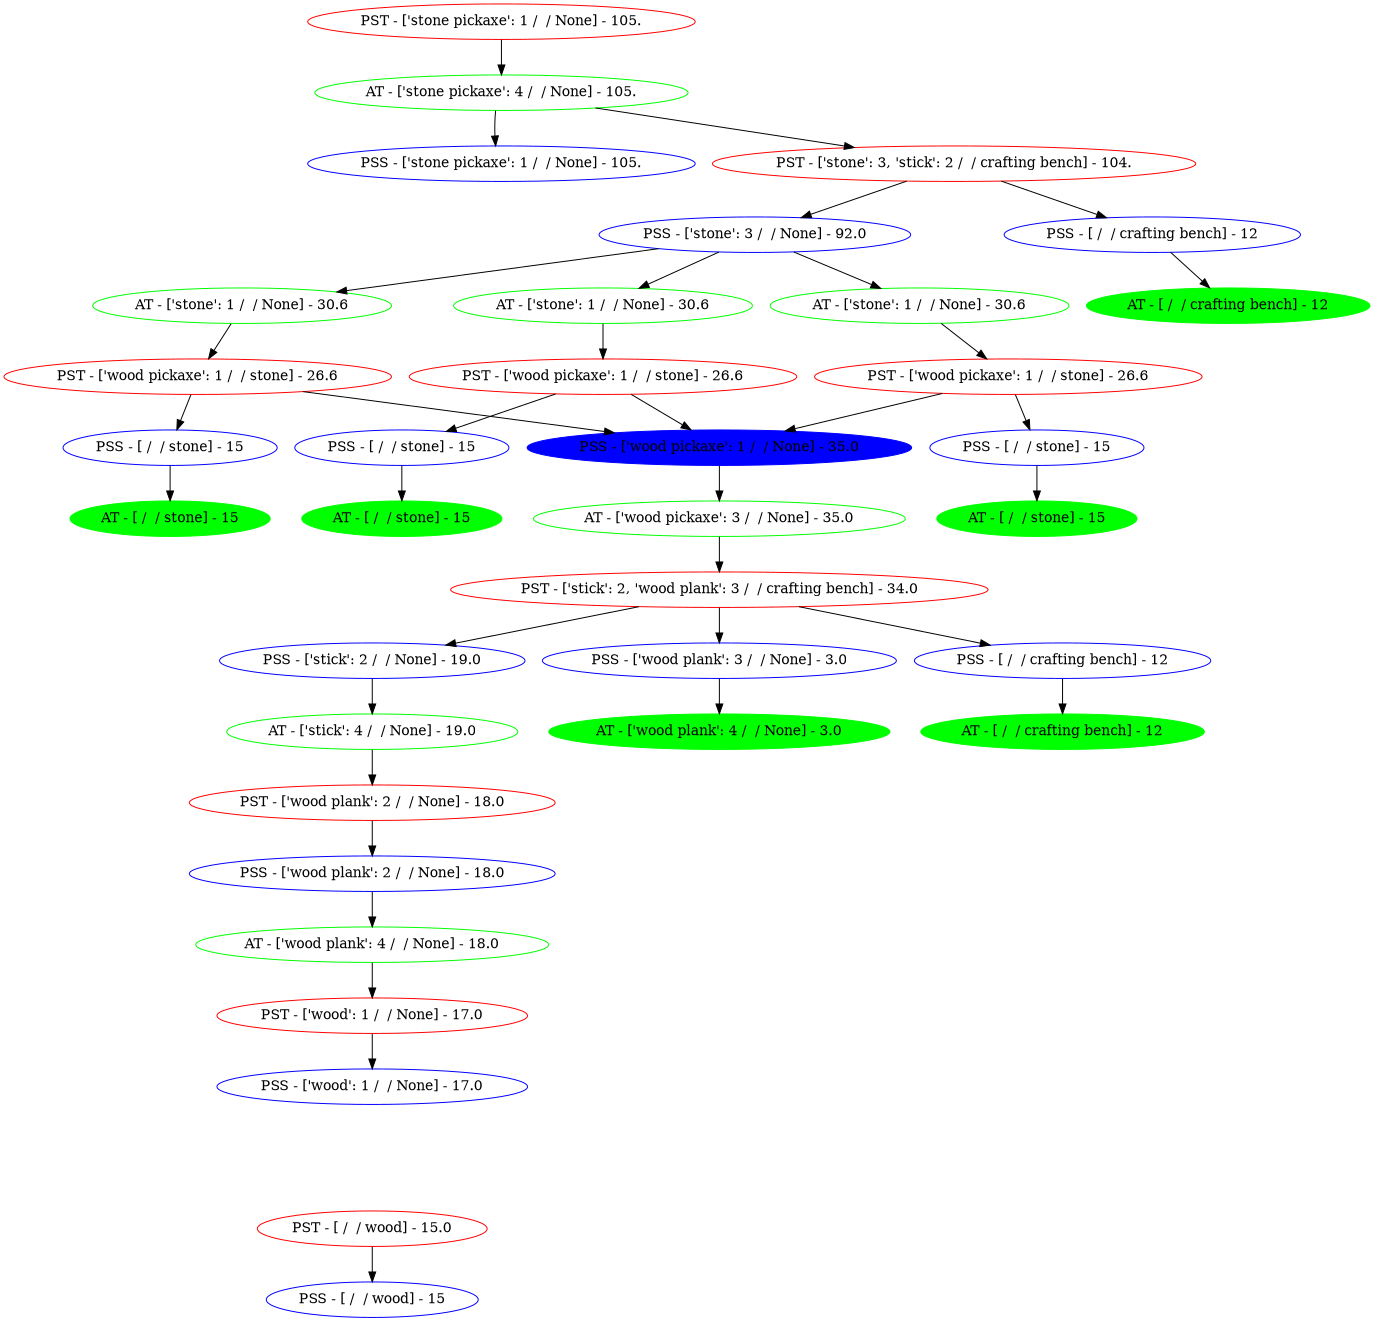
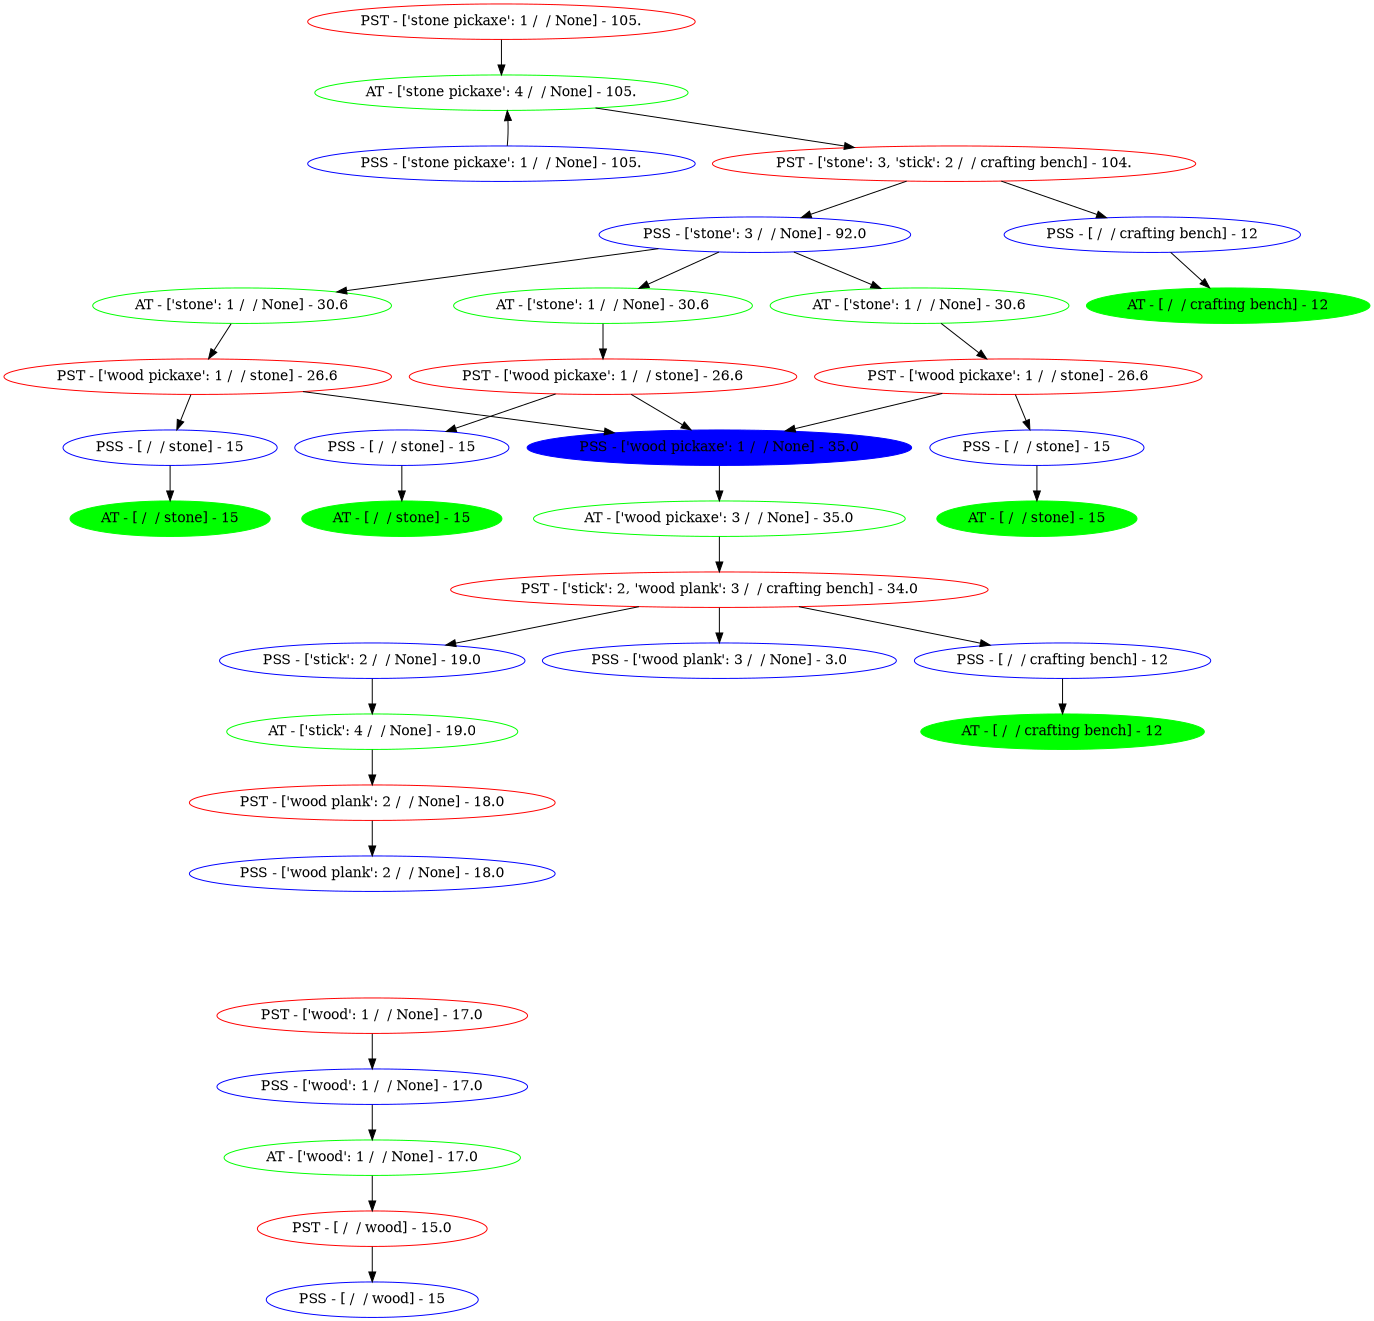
(495, 123) -> (508, 133)
(719, 732) -> none
(372, 945) -> none
none -> (372, 1158)
